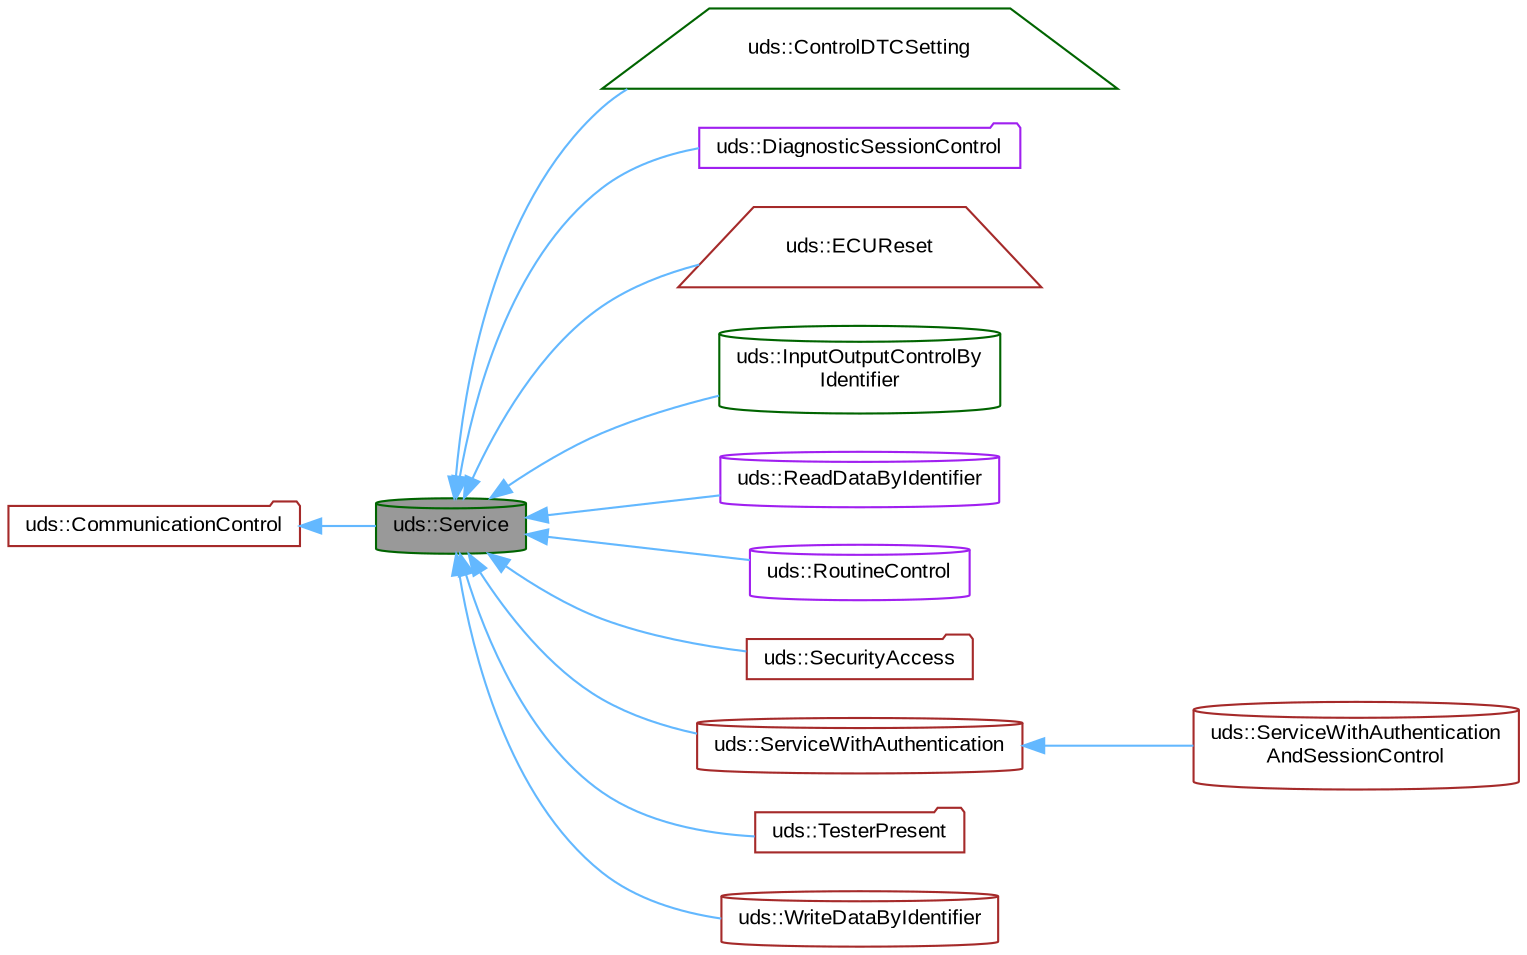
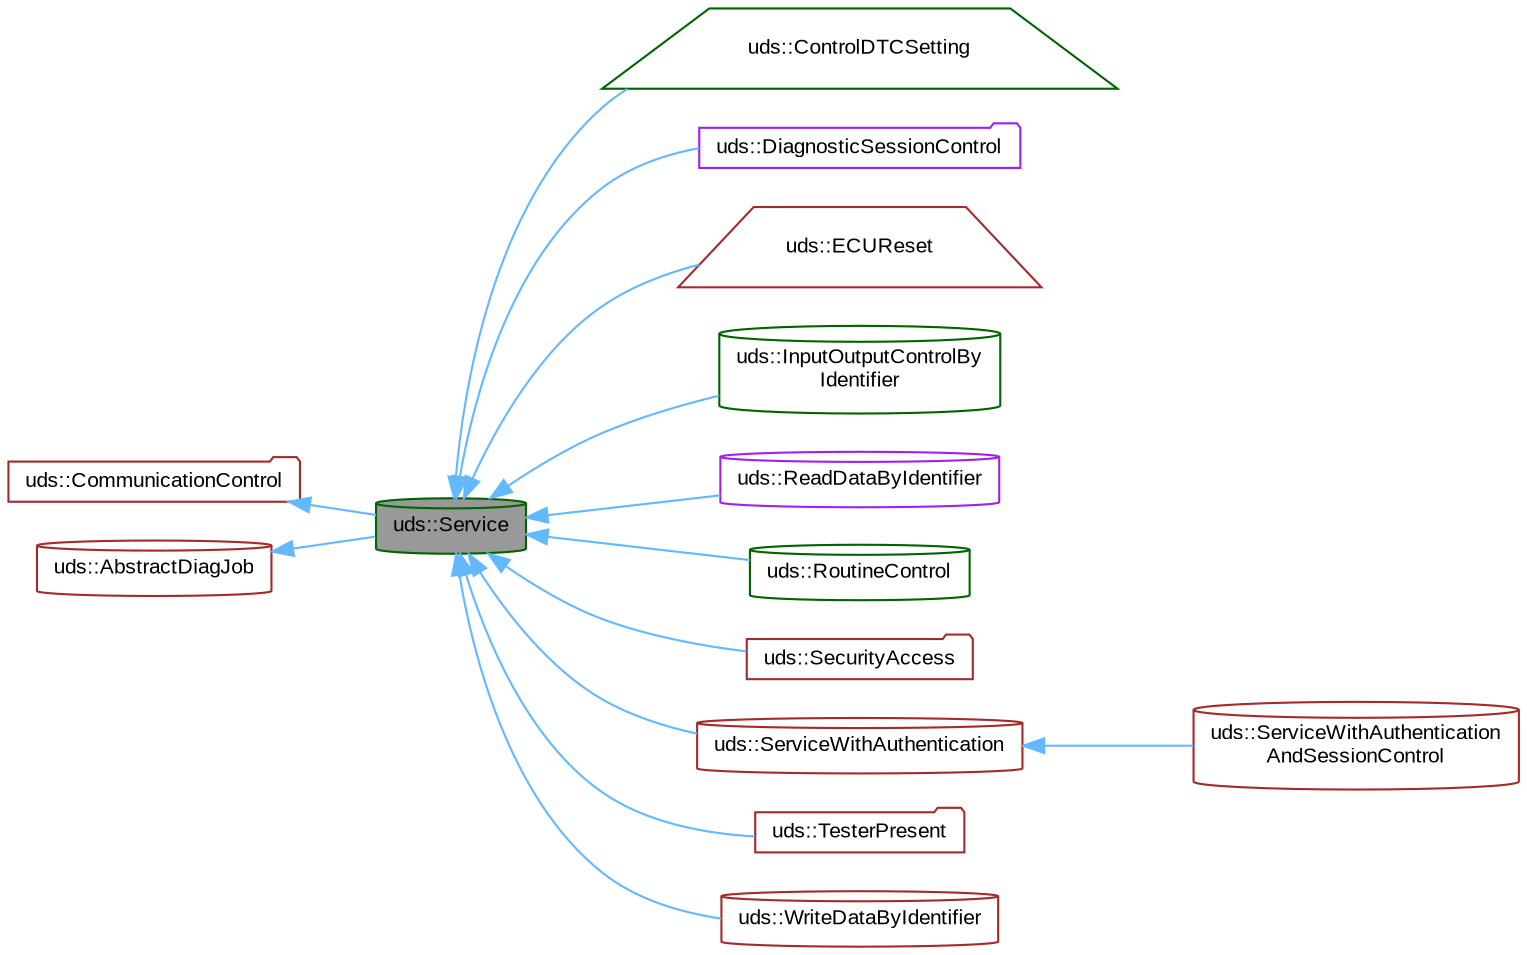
none -> (154, 568)
(860, 572) -> (860, 572)
